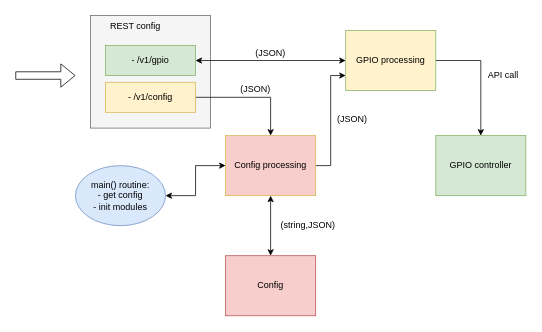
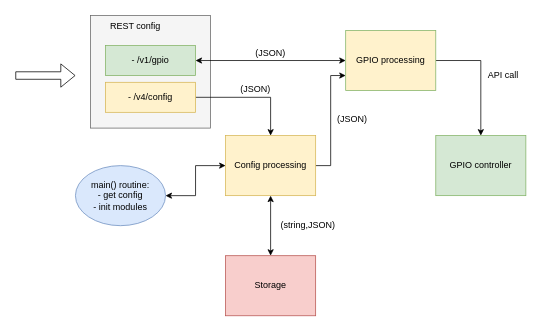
(150, 97) -> (150, 97)
(270, 165) -> (270, 165)
(270, 285) -> (270, 285)
